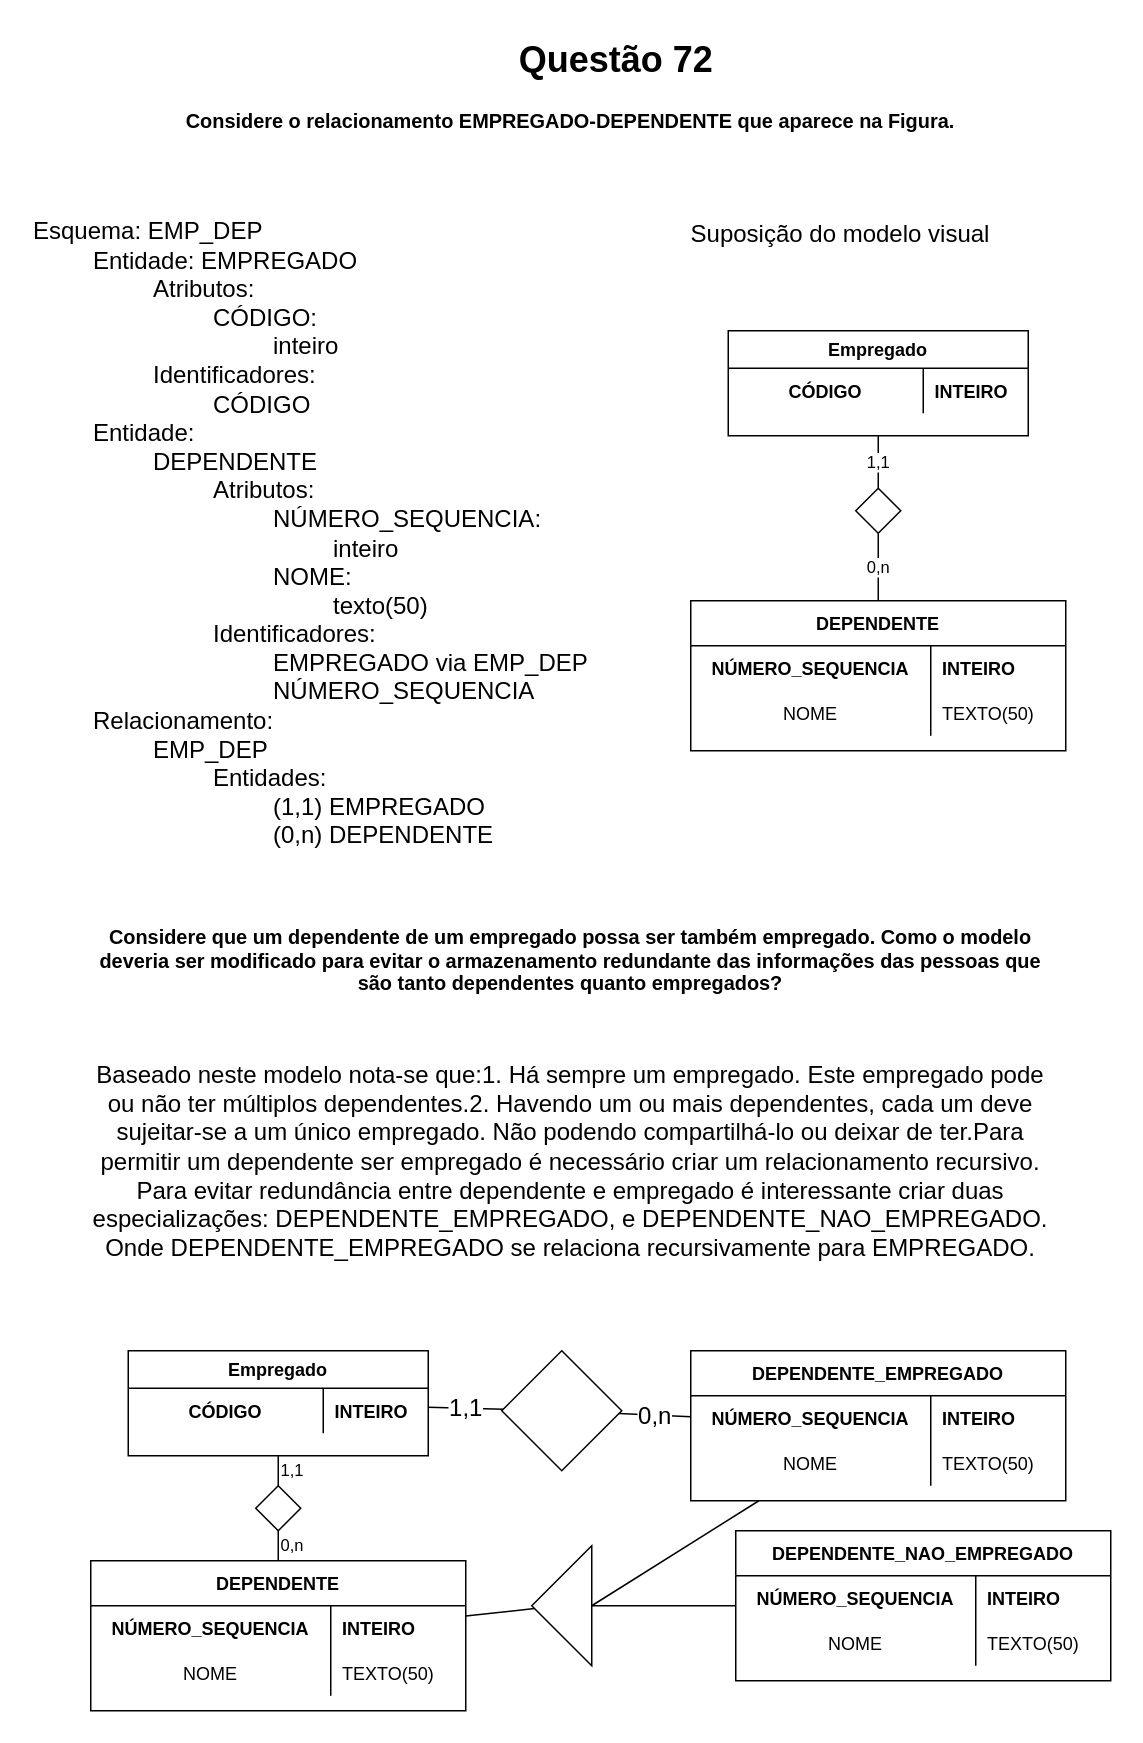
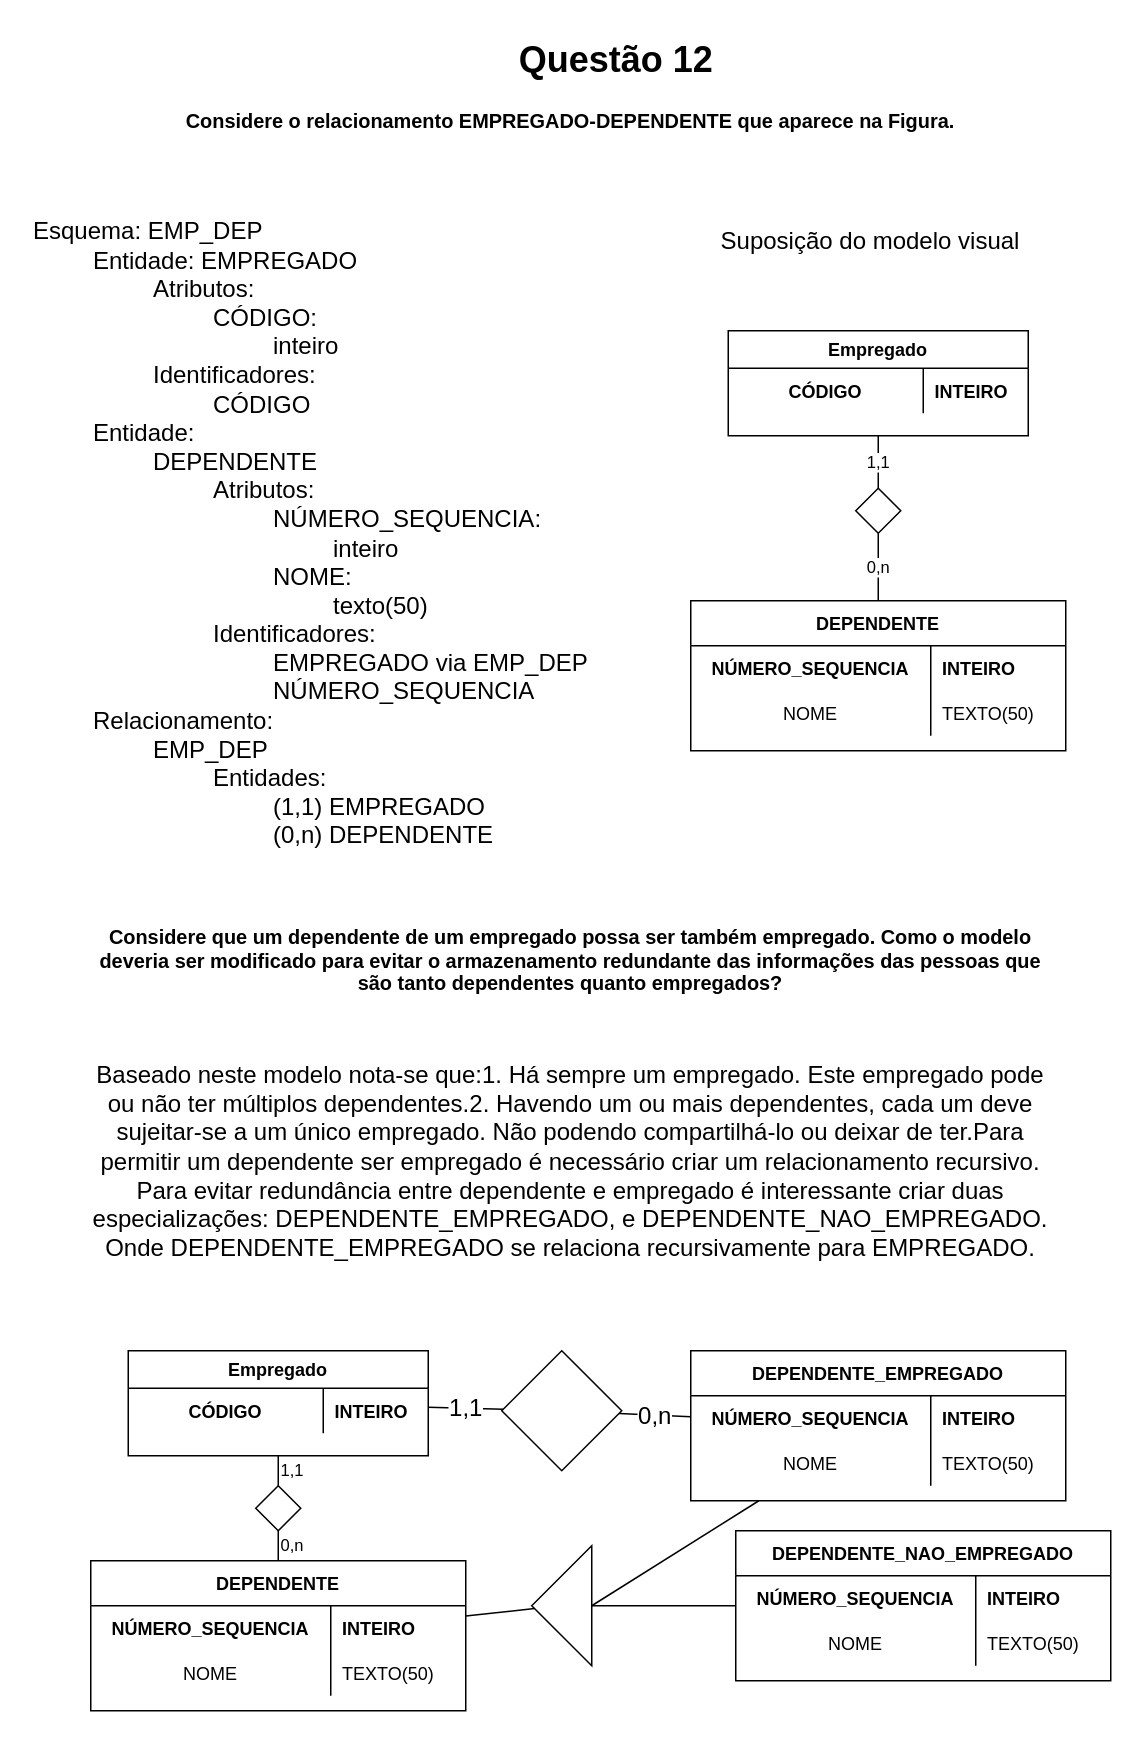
(617, 61) -> (617, 61)
(841, 233) -> (871, 241)
